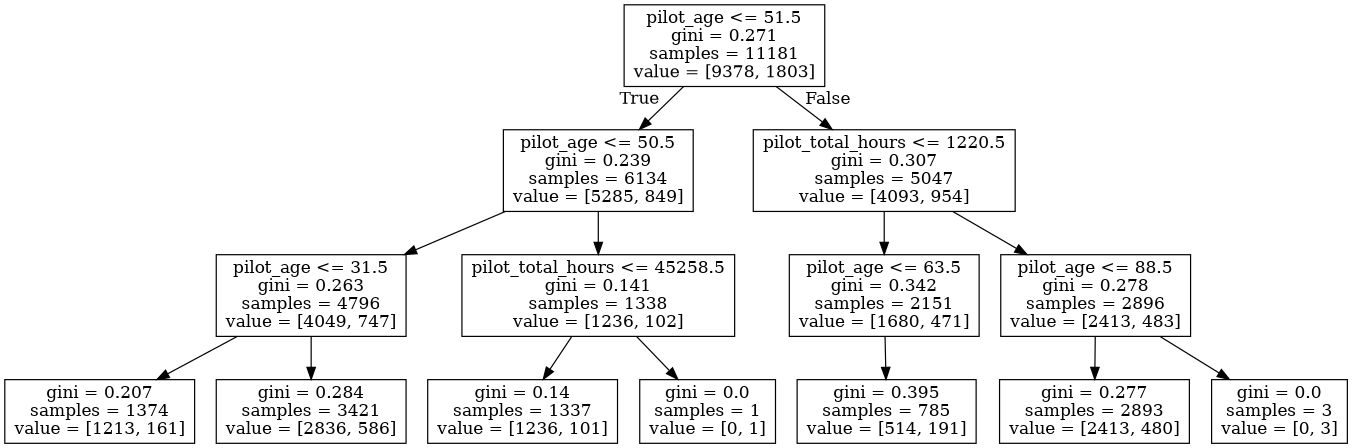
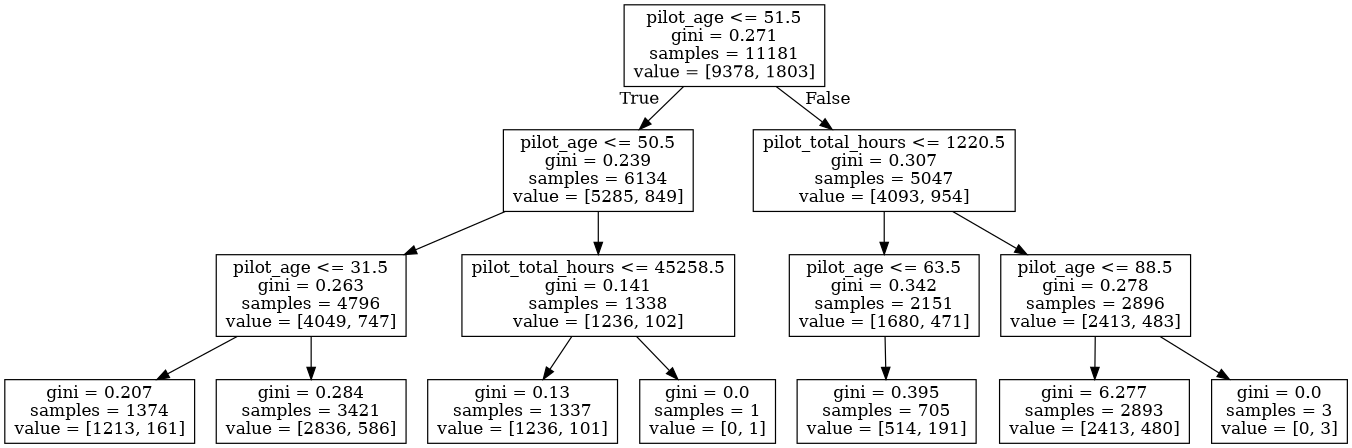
(523, 411) -> (523, 411)
(887, 411) -> (887, 411)
(1094, 411) -> (1094, 411)
